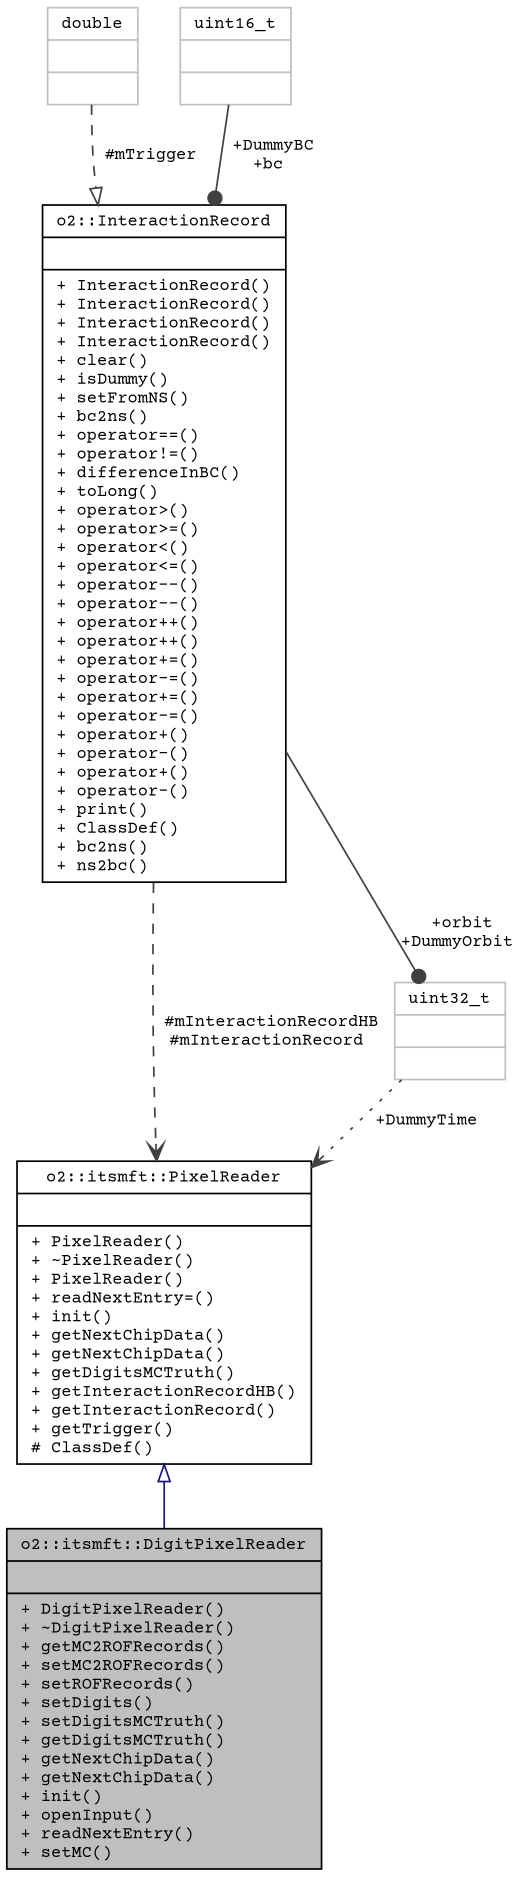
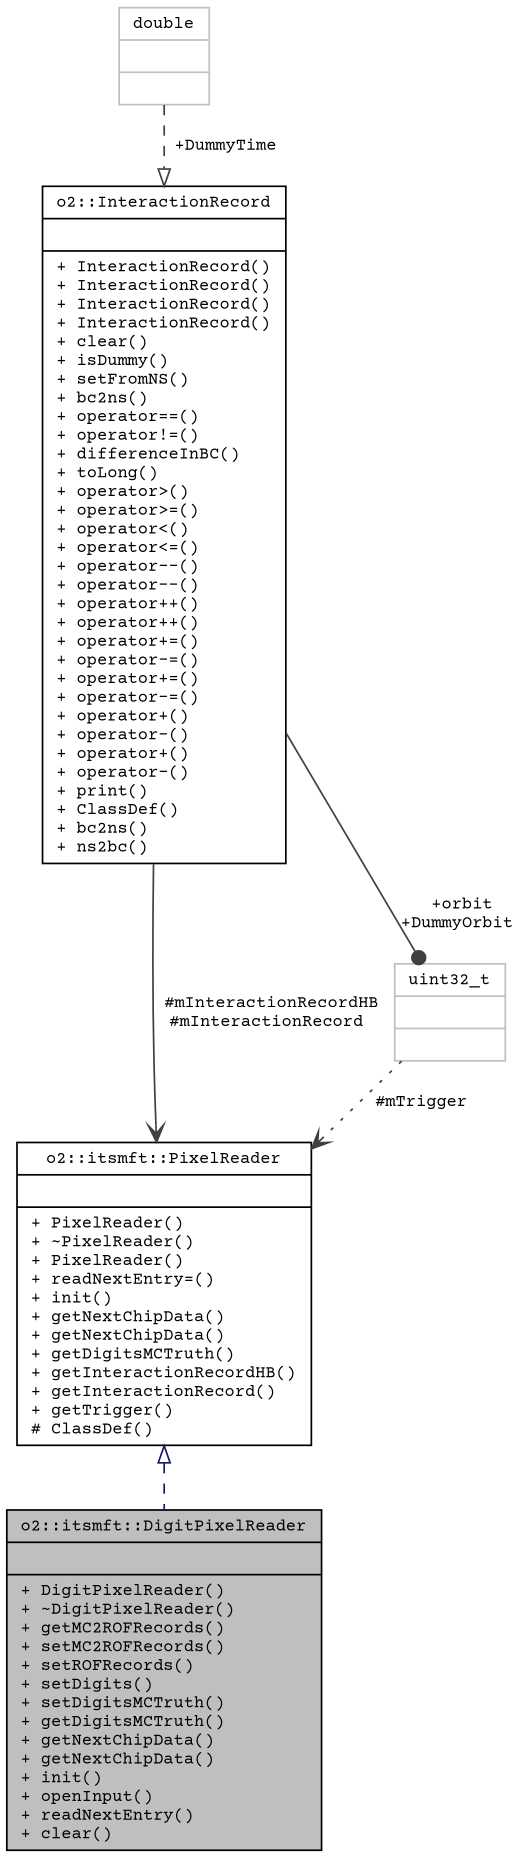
(236, 56) -> none
(146, 155) -> (221, 145)
(153, 1013) -> (153, 995)
(422, 1120) -> (417, 1102)
(164, 1505) -> (164, 1486)
(67, 1852) -> (67, 1833)
